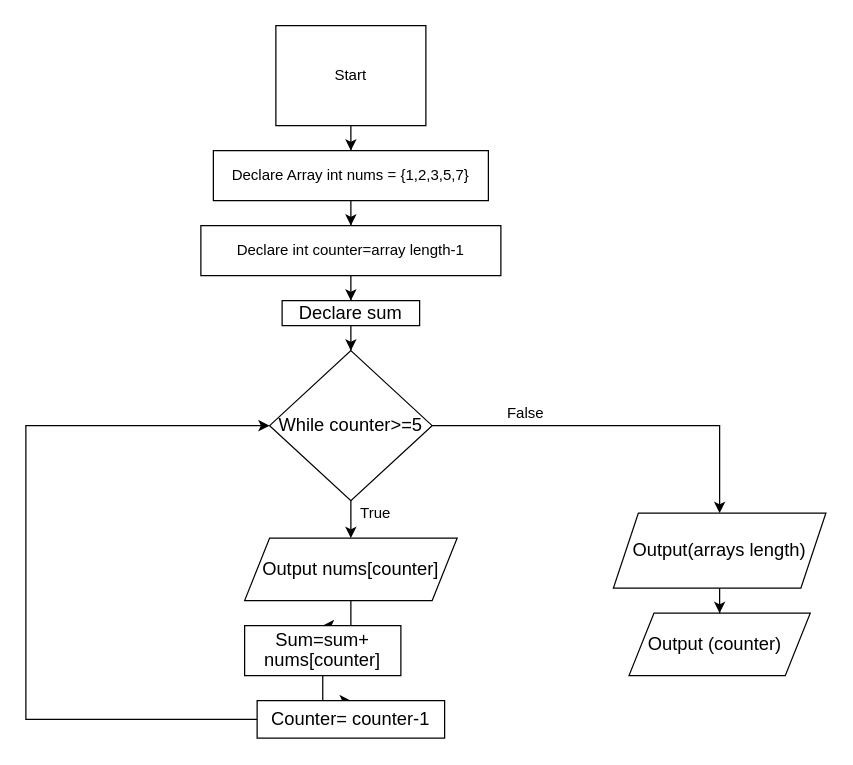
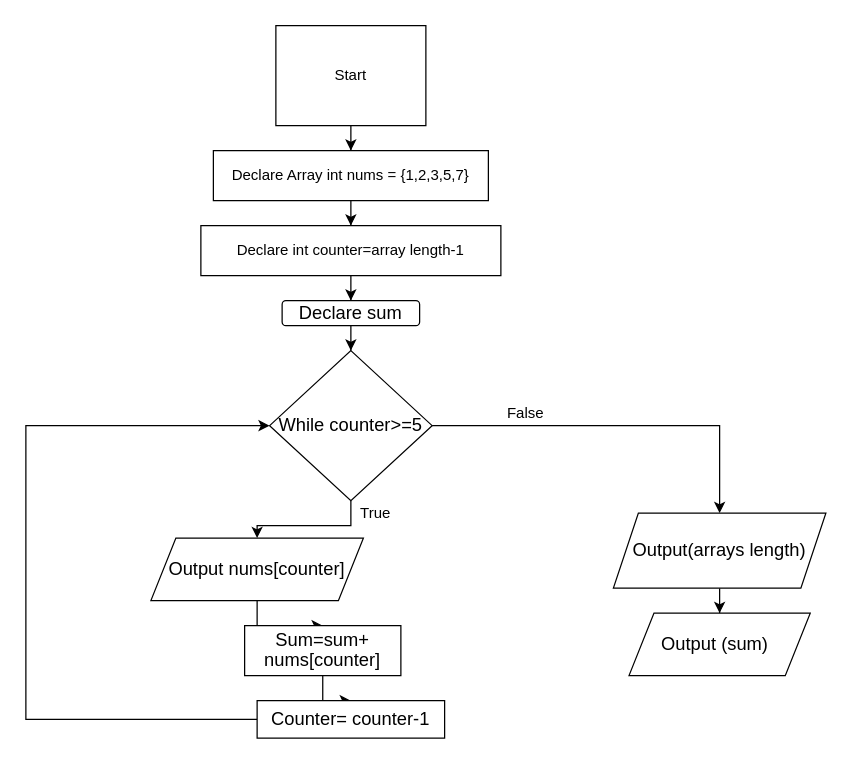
(351, 313) -> (351, 313)
(351, 569) -> (257, 569)
(720, 644) -> (720, 644)
